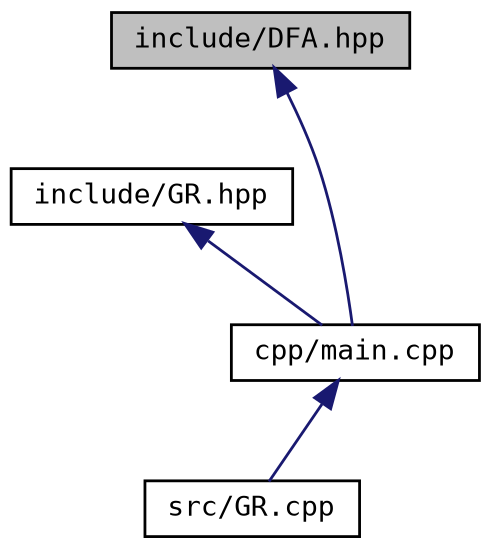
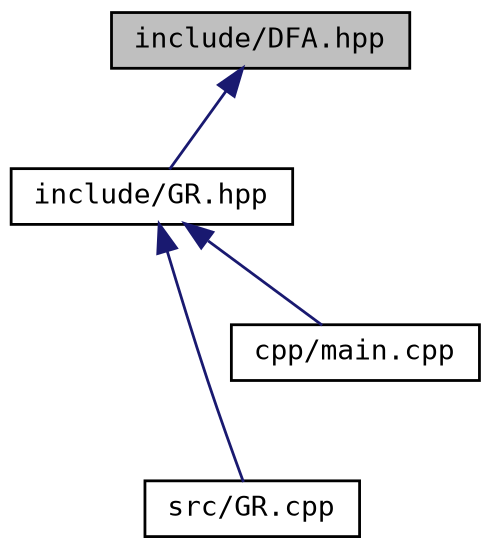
(330, 206) -> (198, 130)
(296, 443) -> (203, 367)
